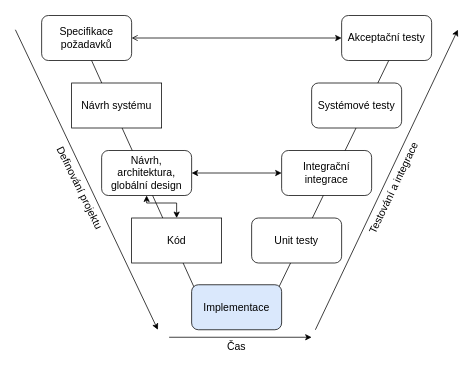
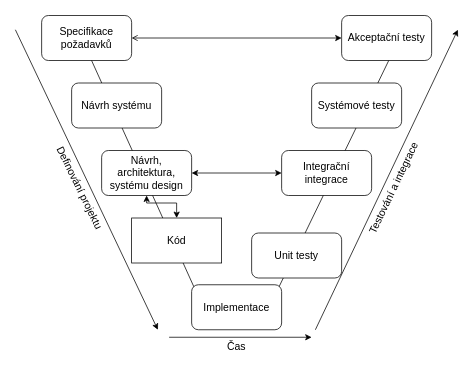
(117, 105) -> (117, 105)
(147, 173) -> (147, 173)
(297, 240) -> (297, 255)
(237, 307) -> (237, 307)
